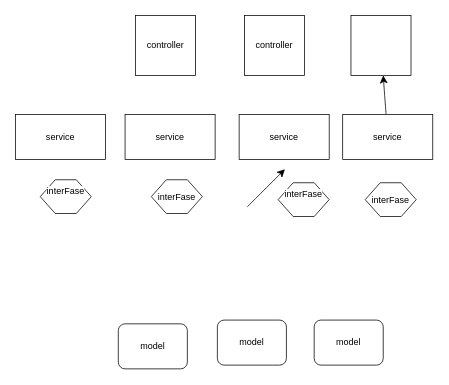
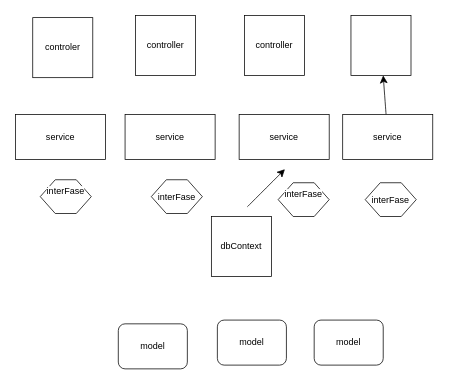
none -> (63, 48)
none -> (241, 246)
